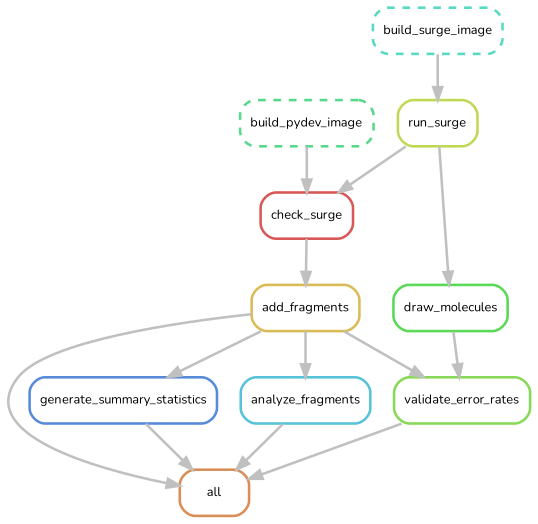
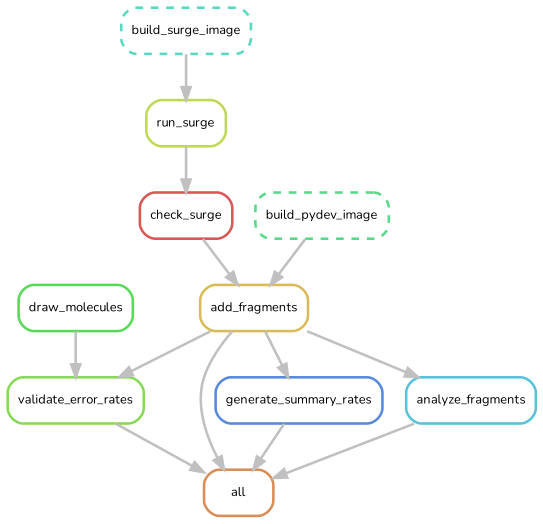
(307, 163) -> (292, 257)
(444, 209) -> none
(123, 400) -> (299, 400)
